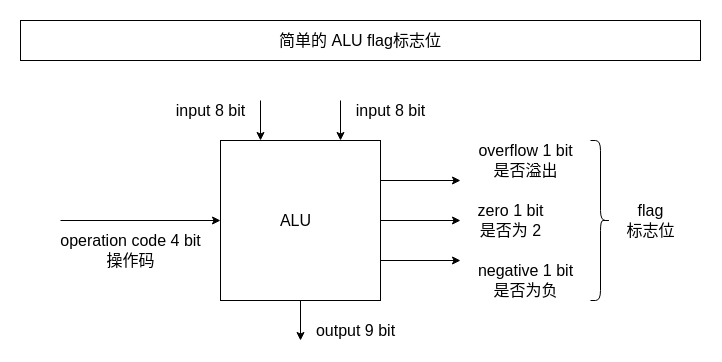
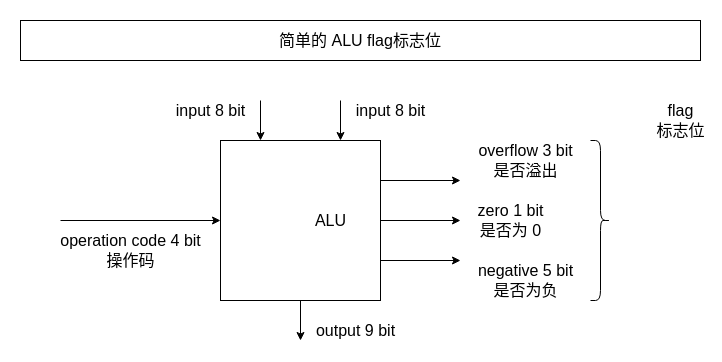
(526, 161) -> (526, 161)
(296, 221) -> (331, 221)
(511, 221) -> (511, 221)
(651, 221) -> (681, 121)
(526, 281) -> (526, 281)
